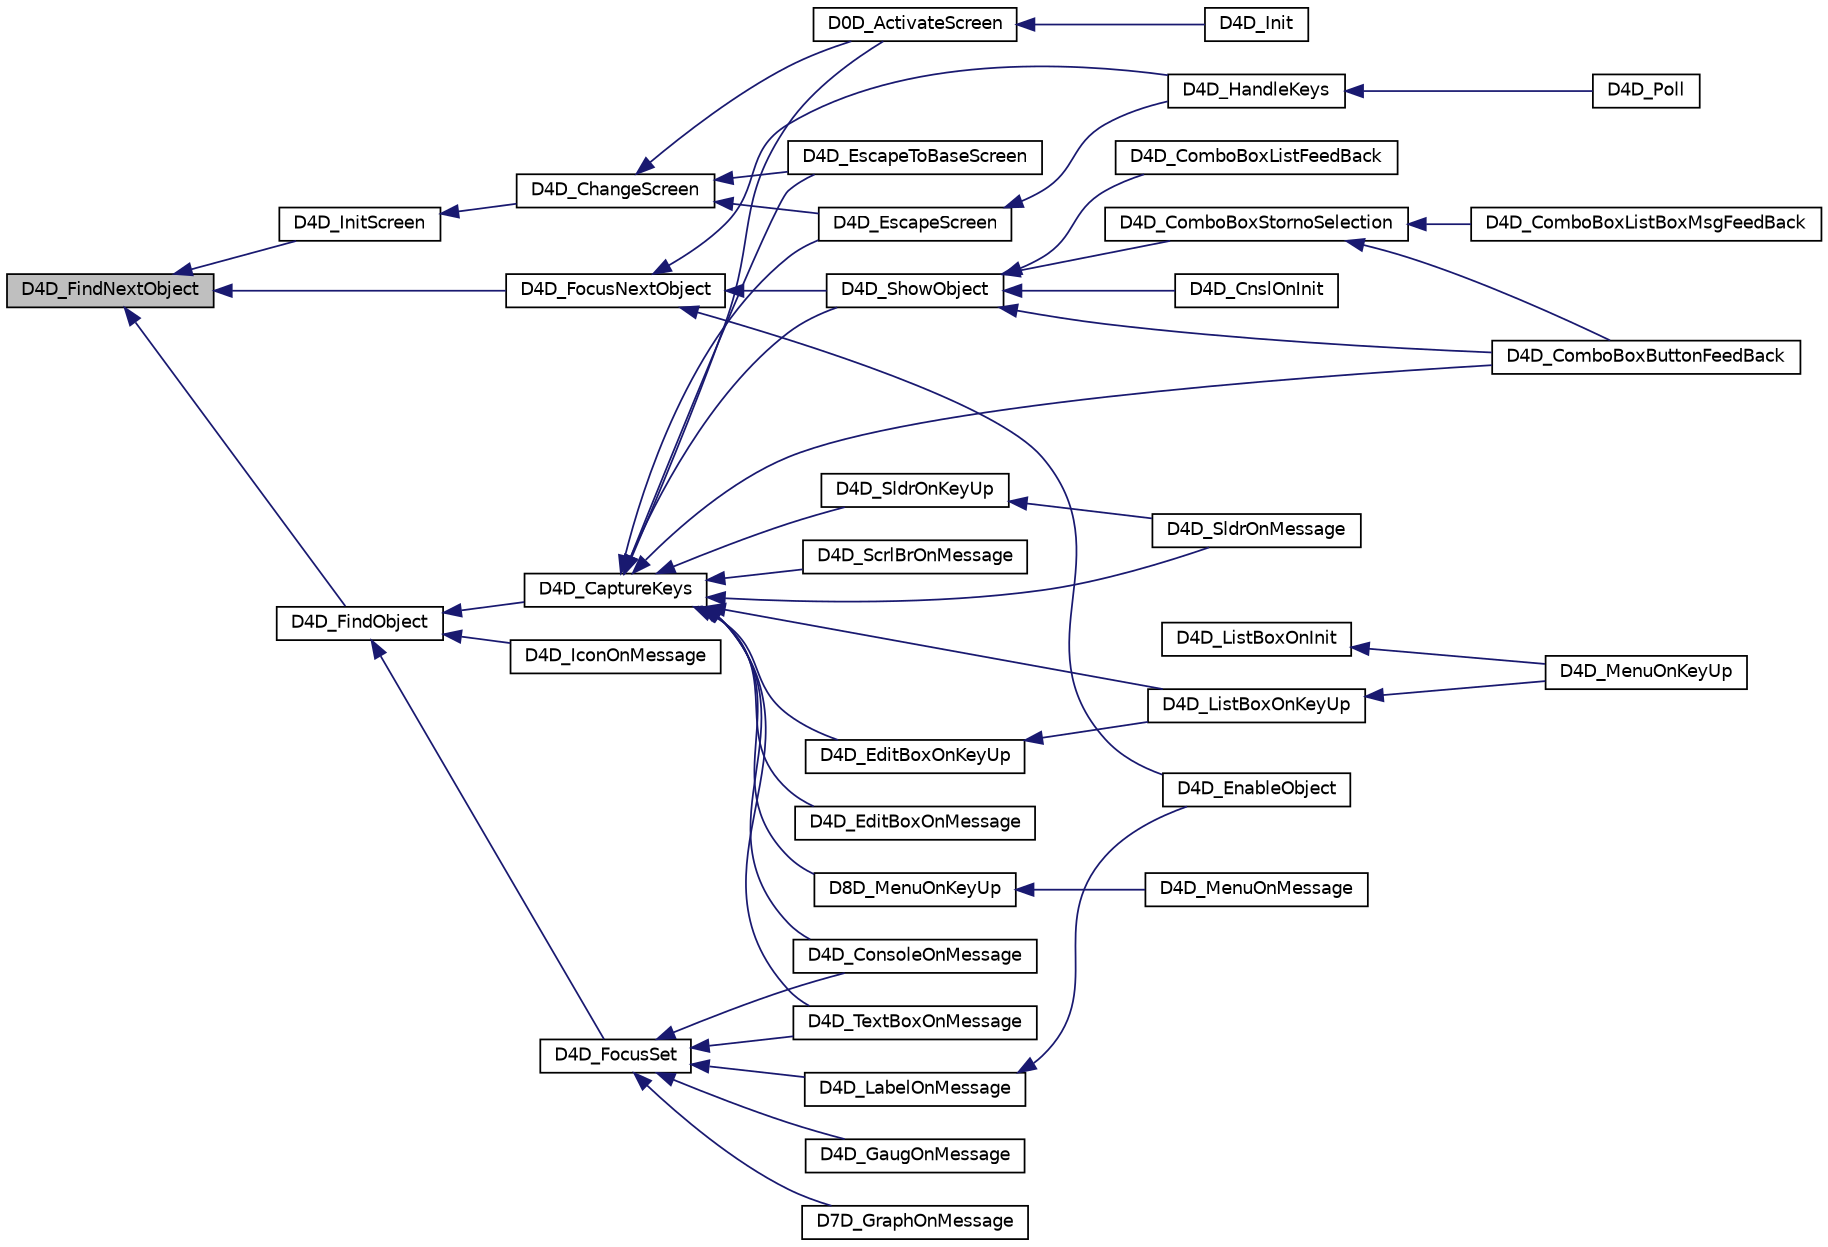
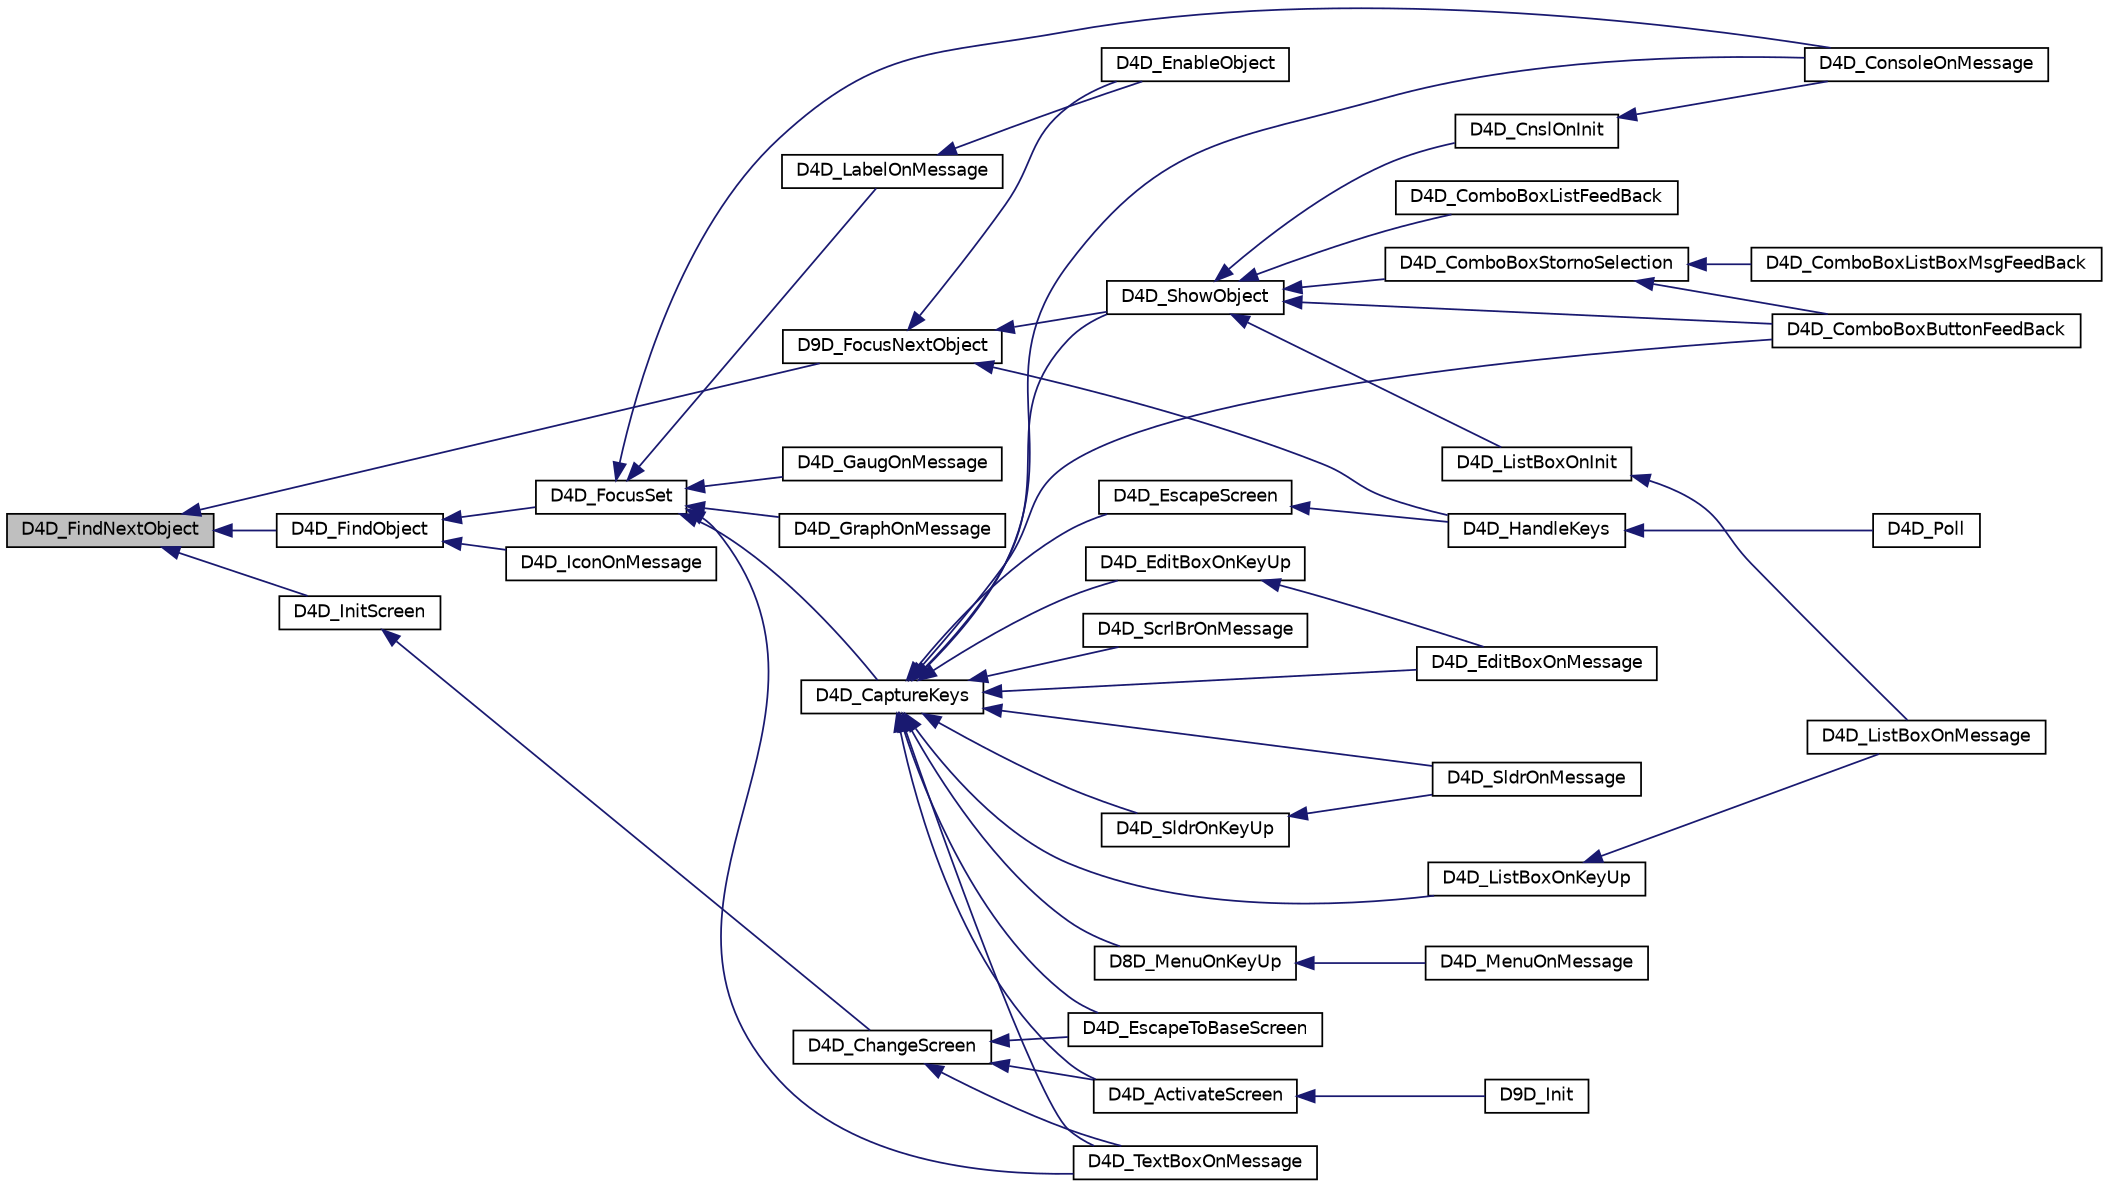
(915, 25) -> (1195, 1096)
(1257, 25) -> (1537, 1096)
none -> (1732, 98)
(765, 207) -> (1029, 1114)
(616, 291) -> (892, 347)
none -> (1387, 391)
(493, 606) -> (795, 591)
(1646, 673) -> (1927, 737)
(1084, 731) -> (1382, 615)
(915, 1222) -> (892, 530)
